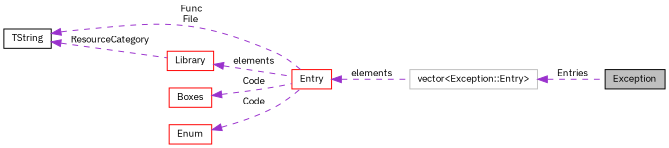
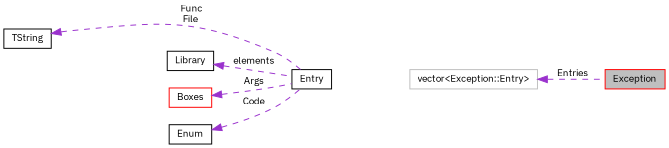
(114, 50) -> none
(190, 61) -> (190, 61)
(312, 79) -> (312, 79)
(376, 79) -> none
(635, 79) -> (635, 79)
(253, 82) -> (253, 82)
(190, 134) -> (190, 134)
